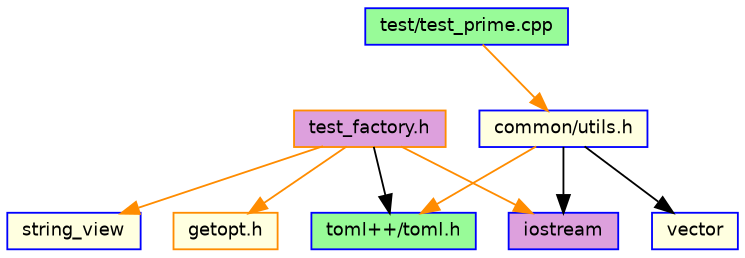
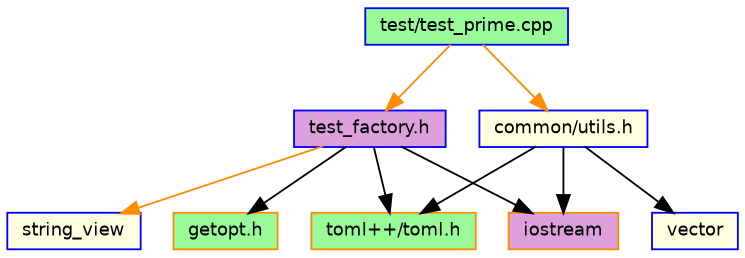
none -> (425, 71)
(370, 129) -> (370, 129)
(305, 175) -> (305, 175)
(487, 175) -> (487, 175)
(458, 176) -> (458, 176)
(226, 231) -> (226, 231)
(394, 231) -> (394, 231)
(563, 231) -> (563, 231)
